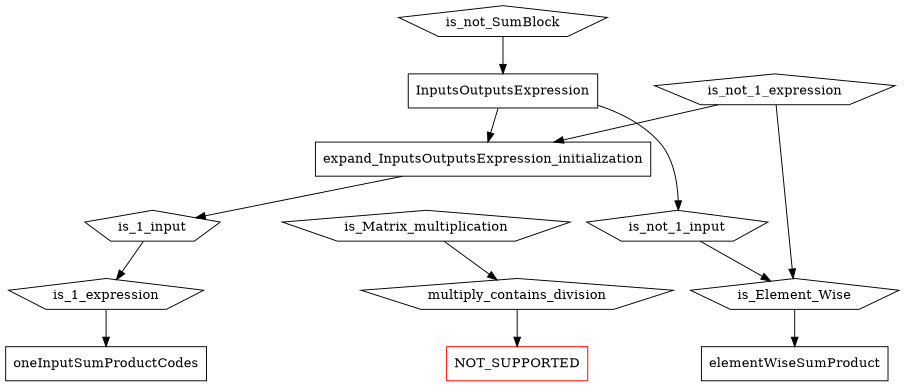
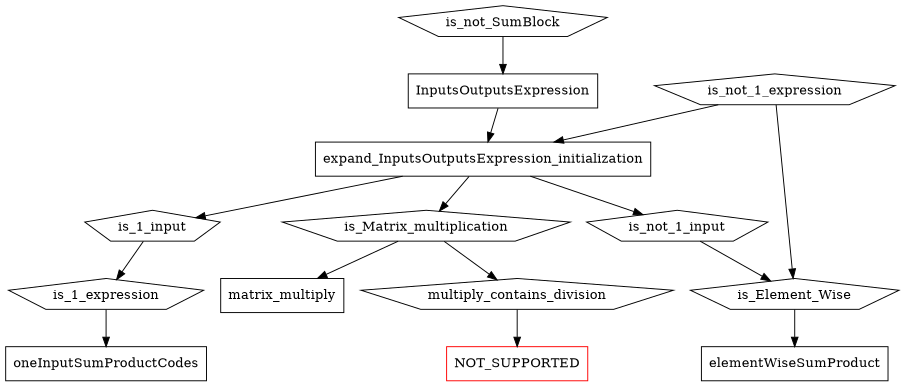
(656, 139) -> (582, 194)
none -> (457, 190)
none -> (282, 296)
